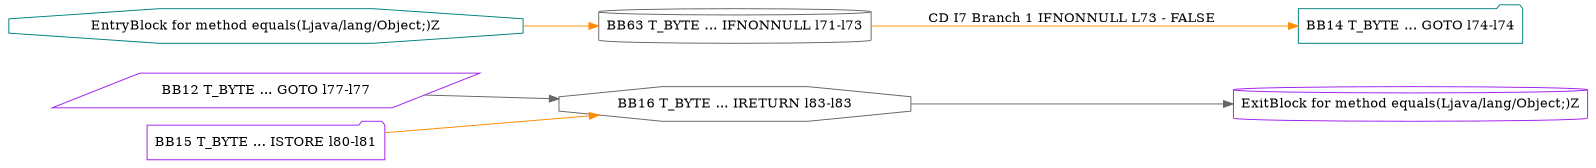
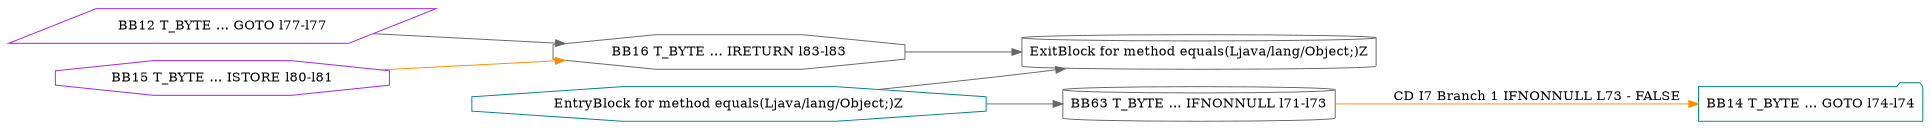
(556, 26) -> (1020, 104)
none -> (967, 80)
(1411, 104) -> (1199, 52)
(266, 142) -> (222, 78)
